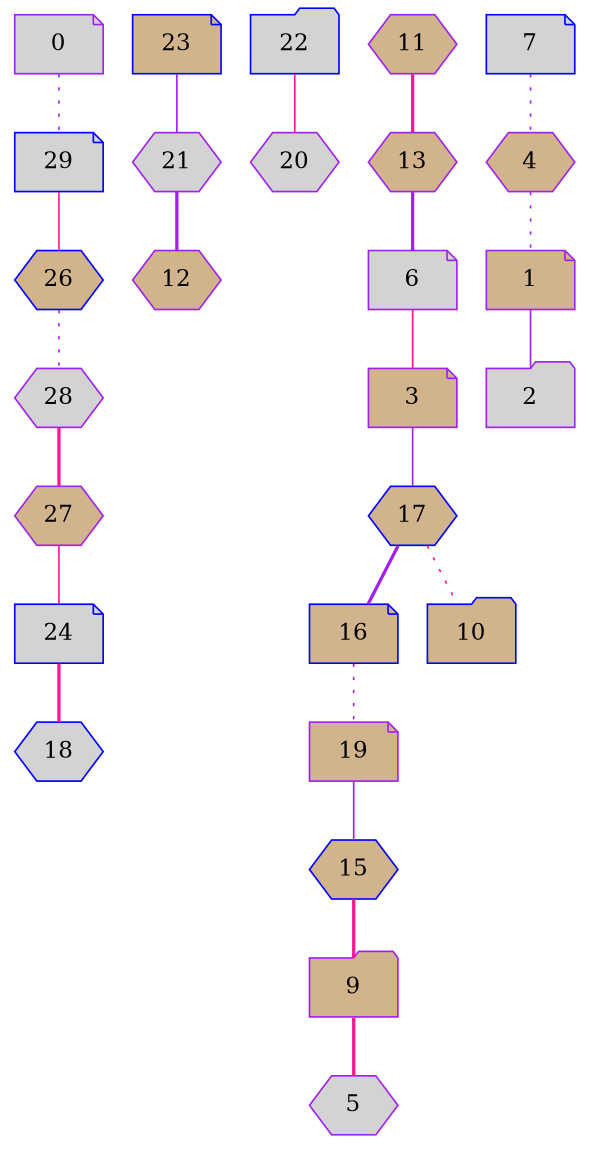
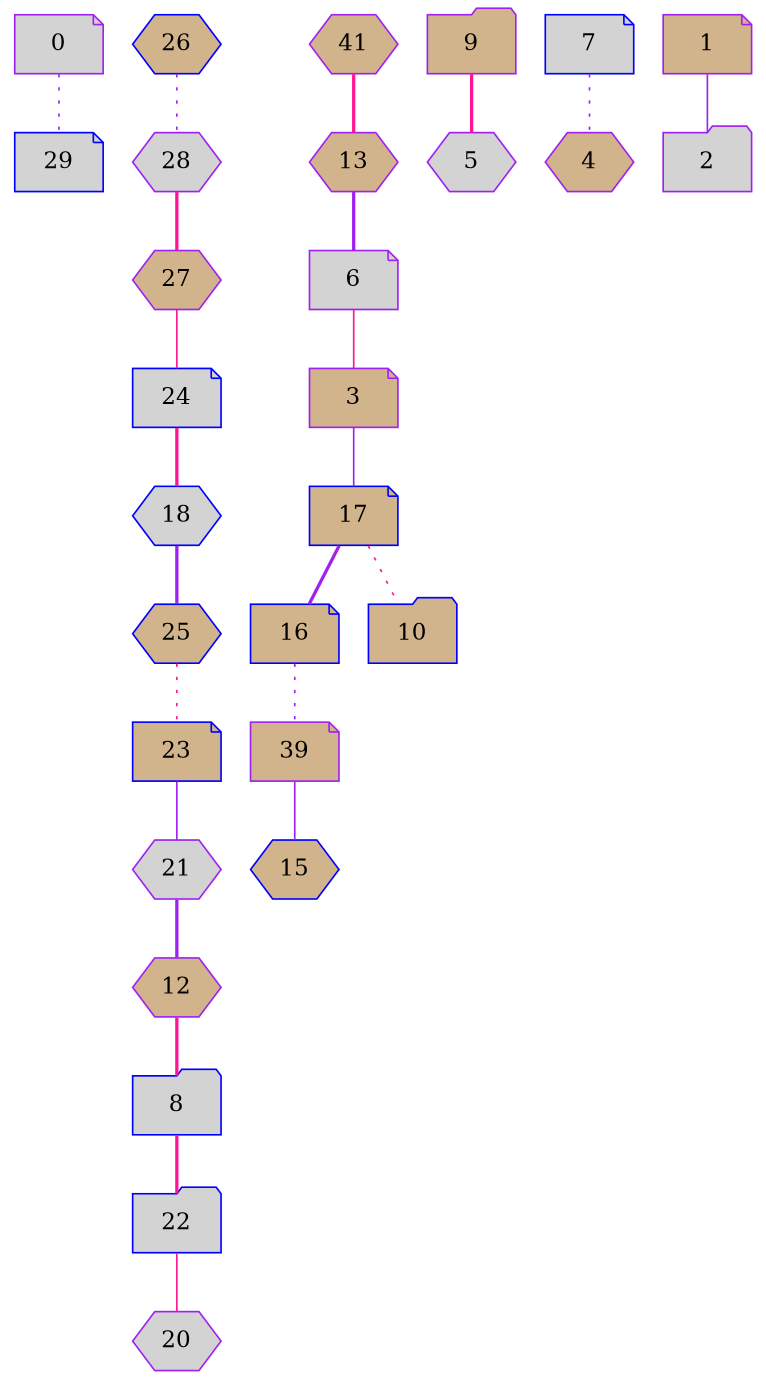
(413, 44) -> (354, 44)
(59, 221) -> none
(531, 221) -> none
(413, 516) -> (354, 516)
none -> (177, 634)
(354, 752) -> (295, 752)
(354, 929) -> none
none -> (177, 1105)
